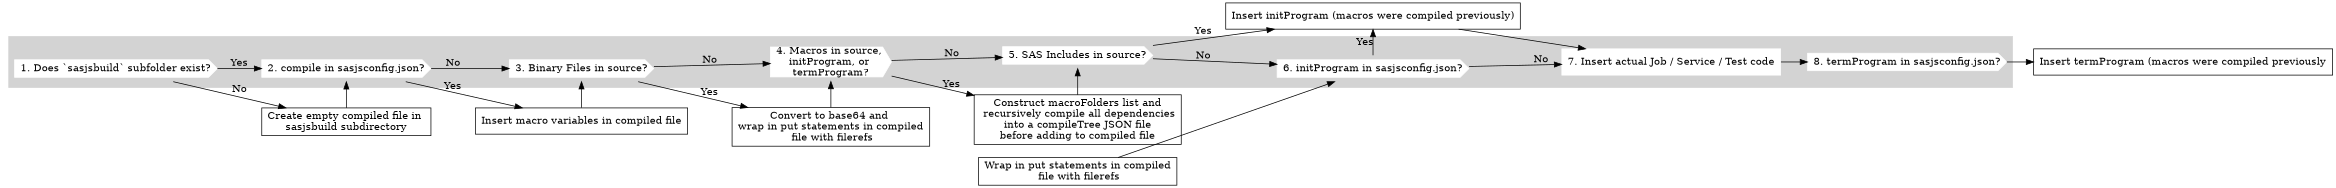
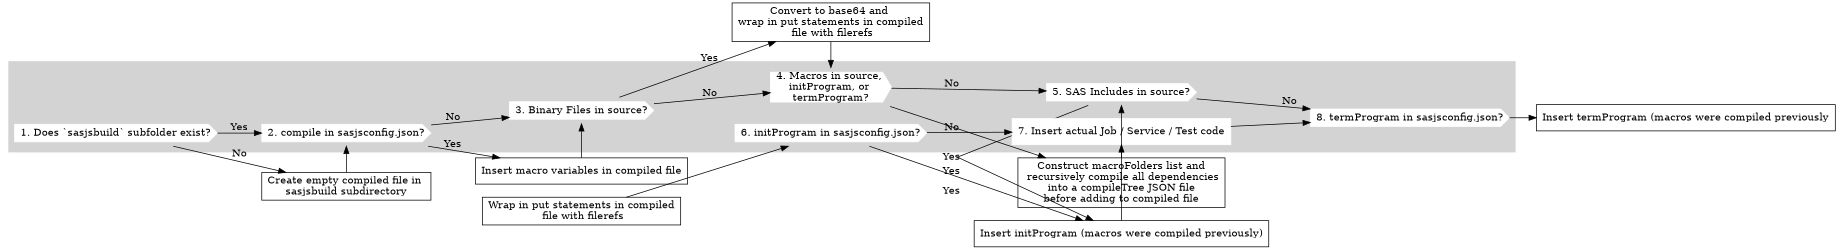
(1211, 61) -> (1250, 104)
